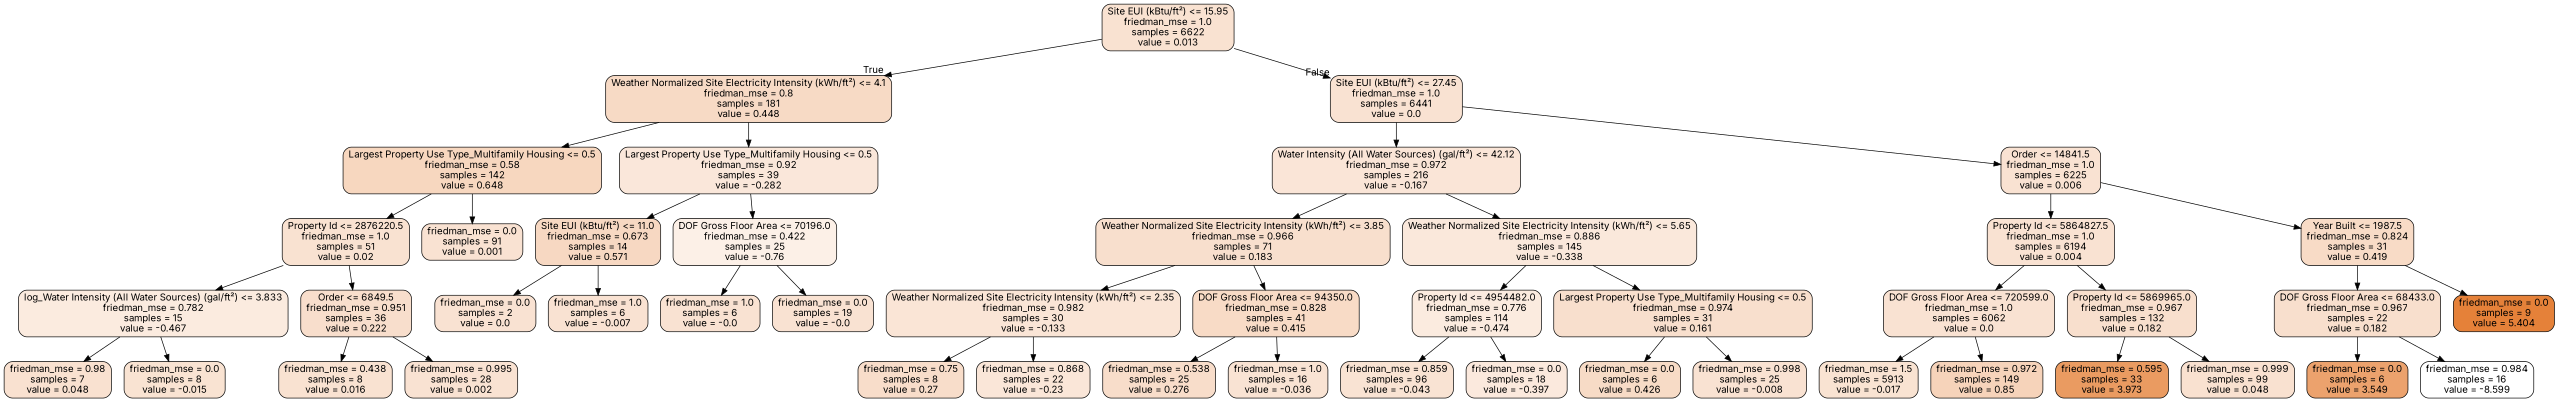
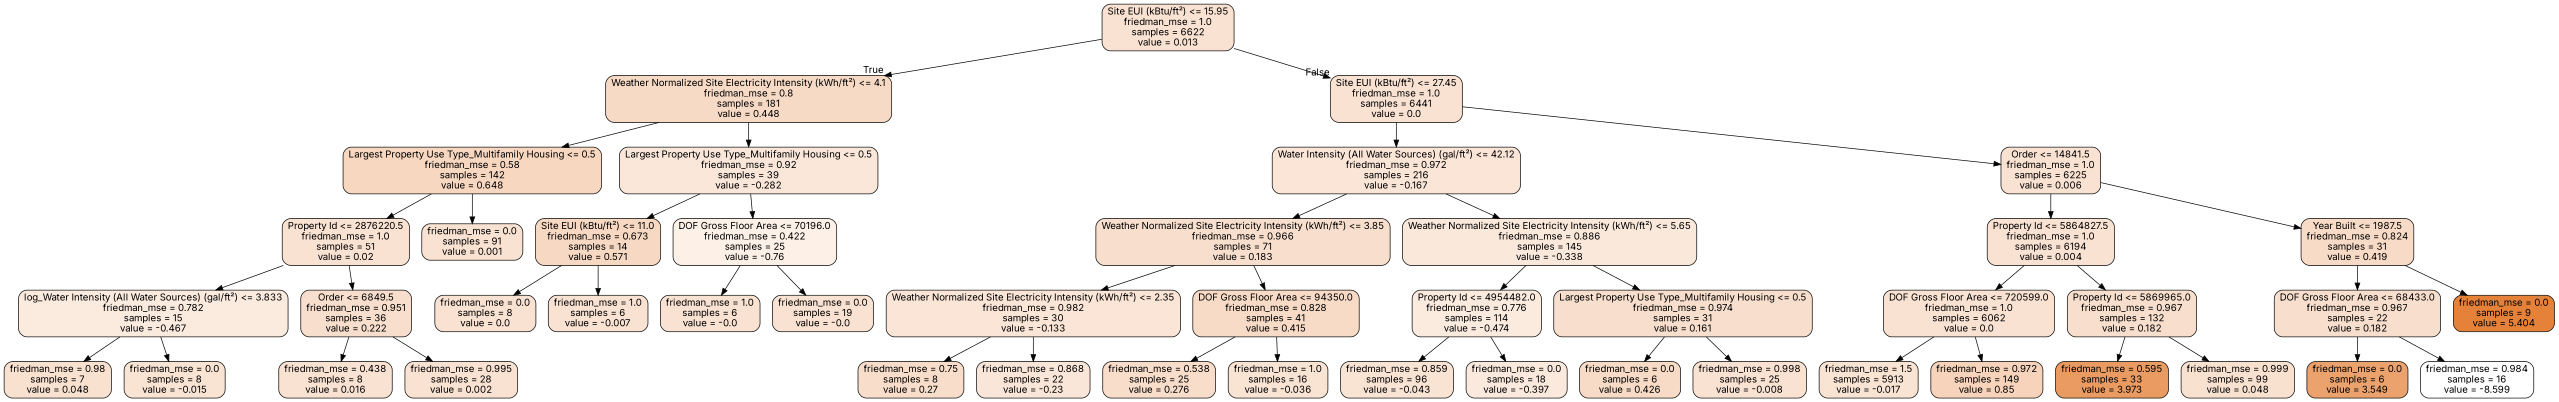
(485, 314) -> (485, 314)
